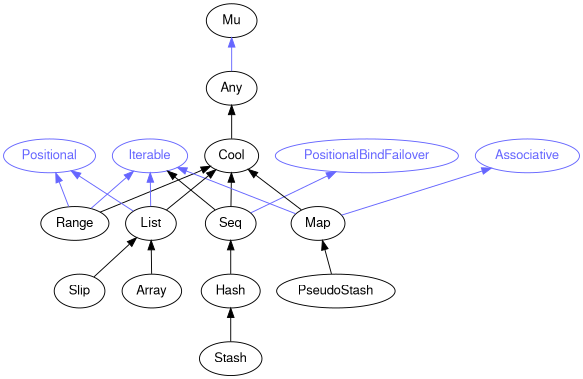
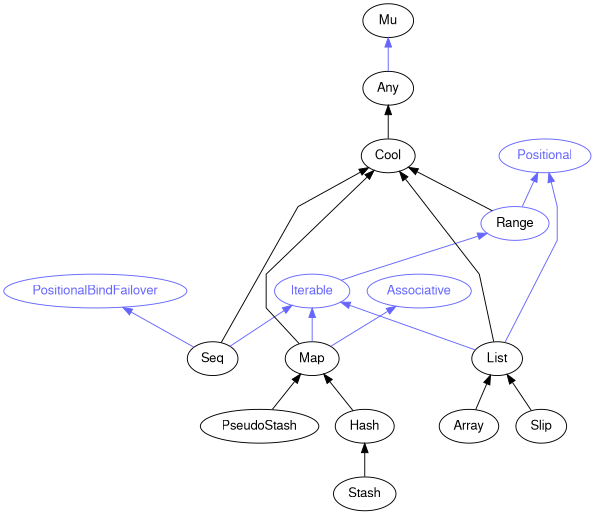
(112, 190) -> (410, 258)
(196, 194) -> (257, 328)
(75, 223) -> (515, 223)
(231, 262) -> (341, 396)
